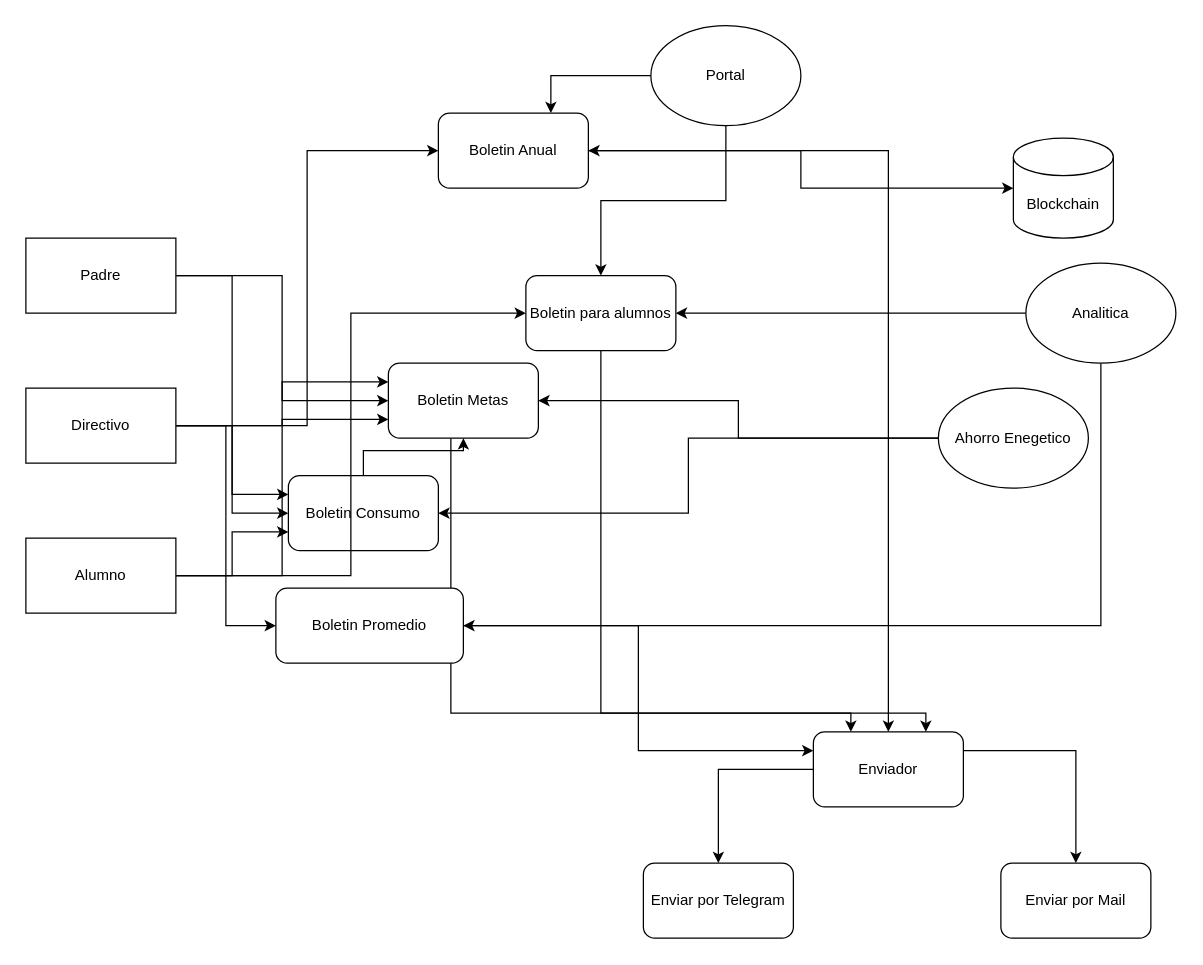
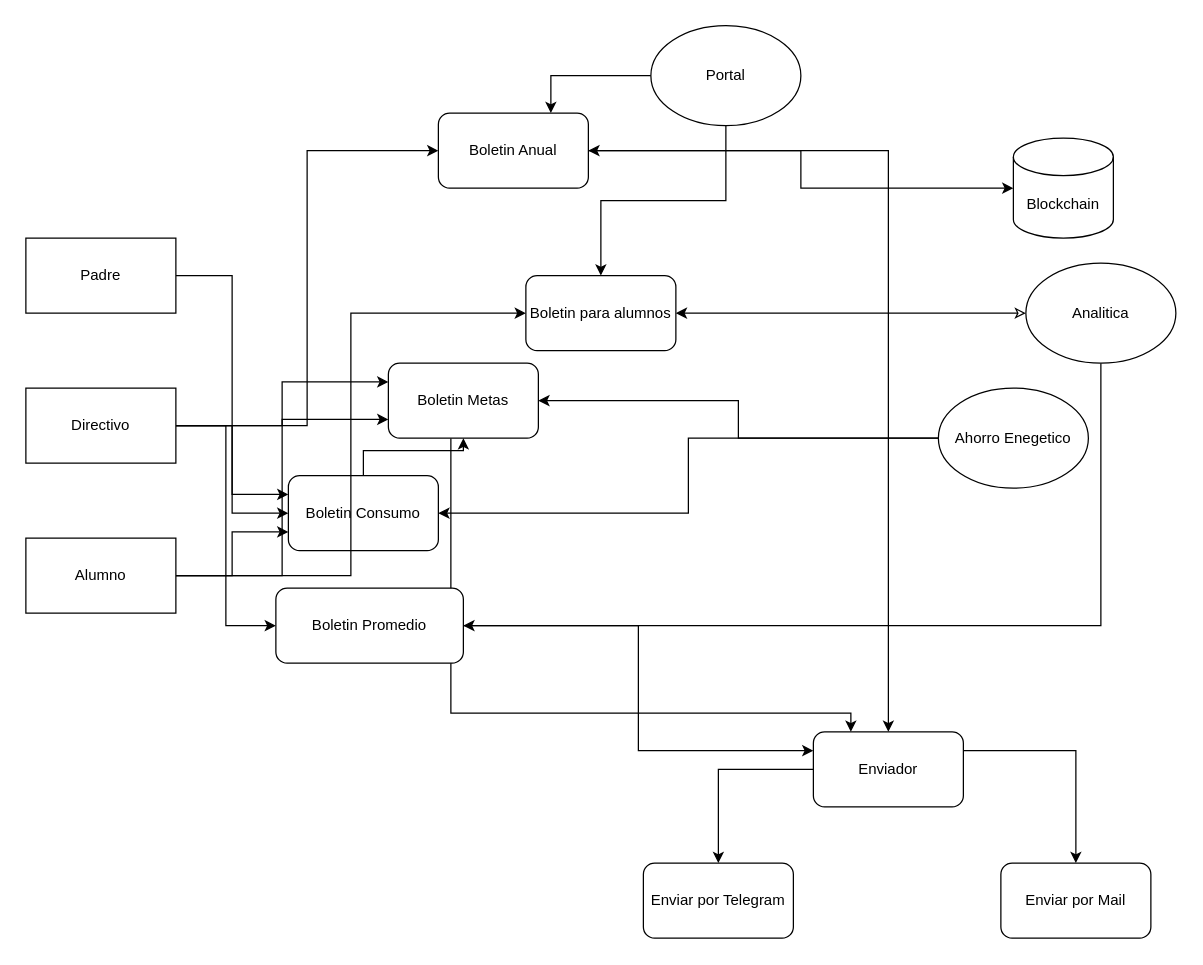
(282, 303) -> none
(1019, 313) -> (1016, 313)
(601, 531) -> none
